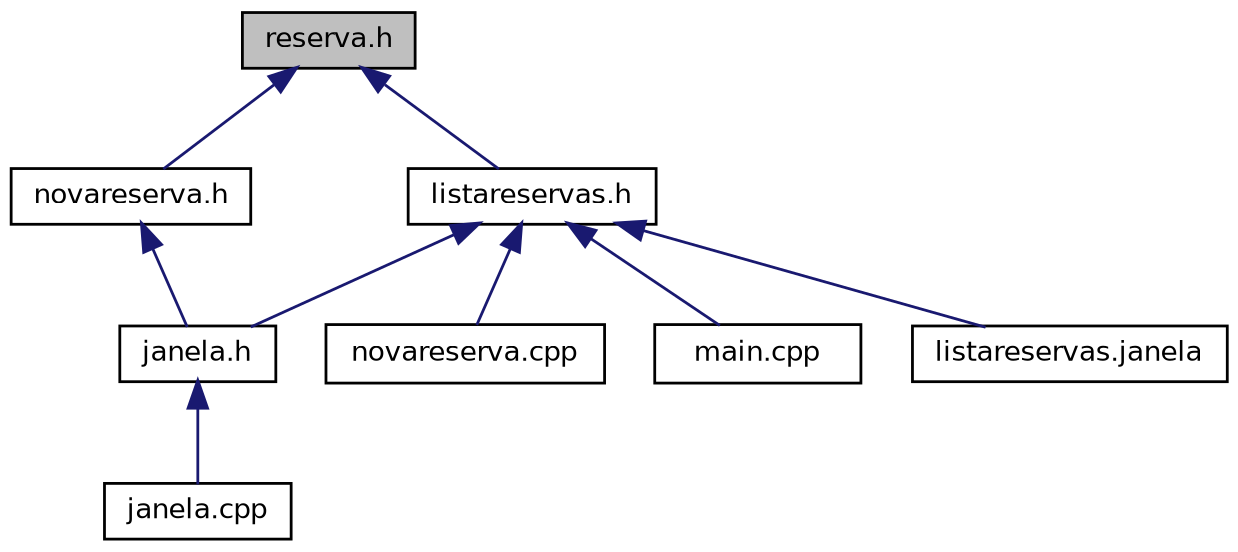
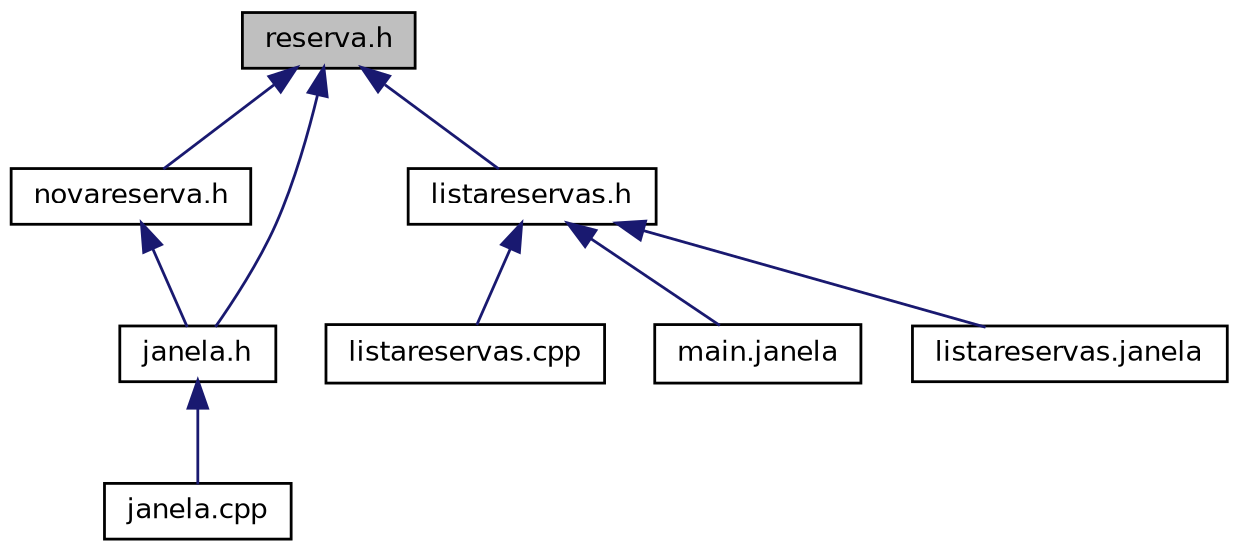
(352, 281) -> (279, 216)
(465, 354) -> (465, 354)
(758, 354) -> (758, 354)
